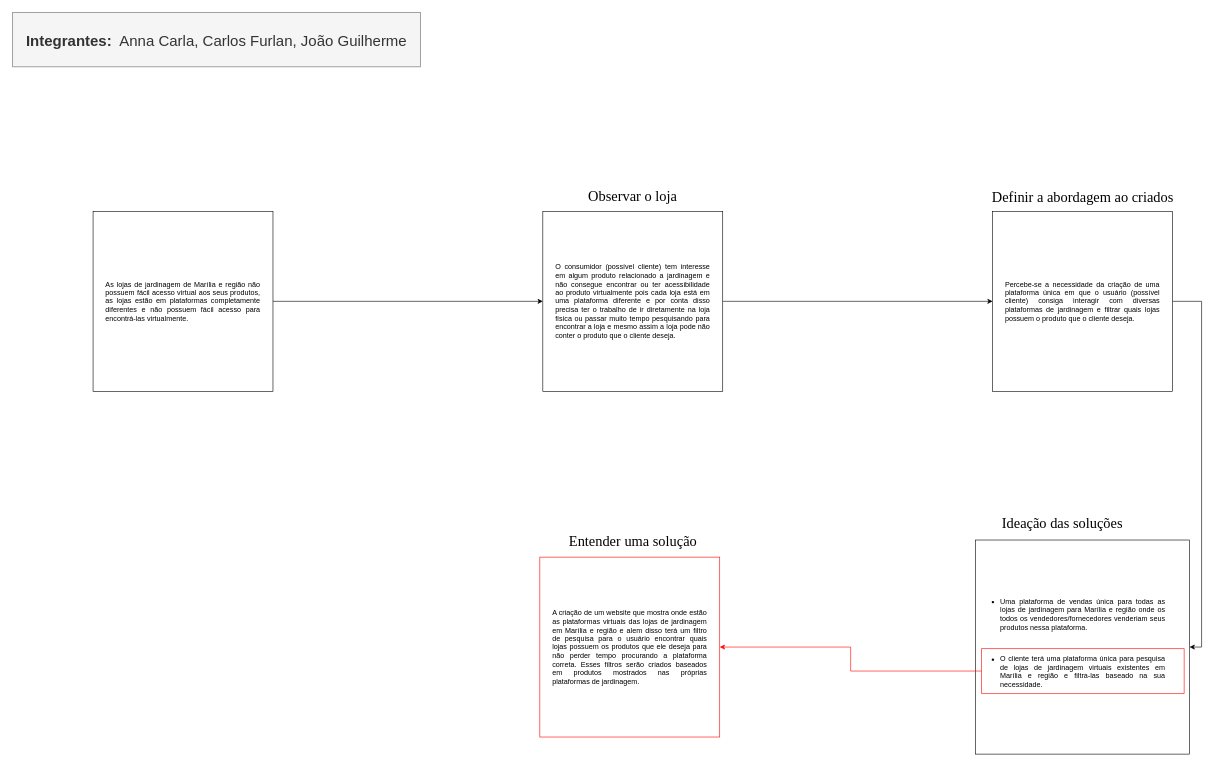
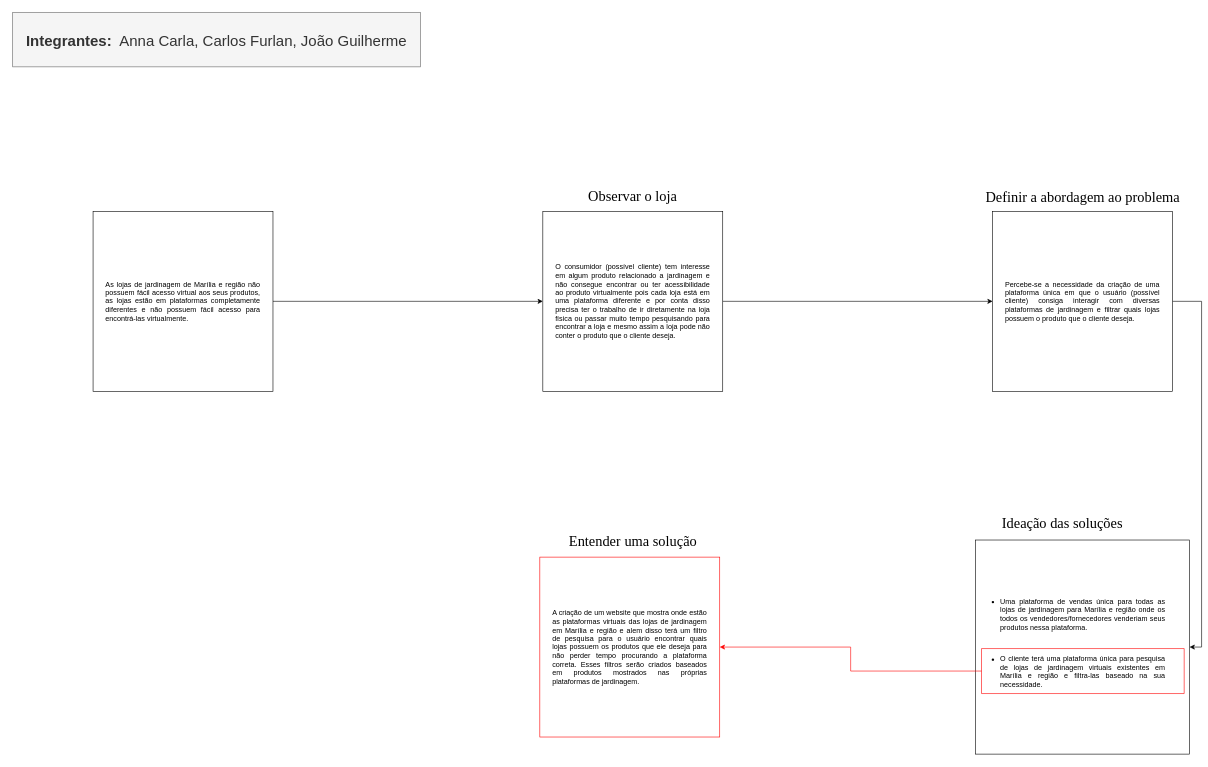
(1083, 198) -> (1083, 198)
